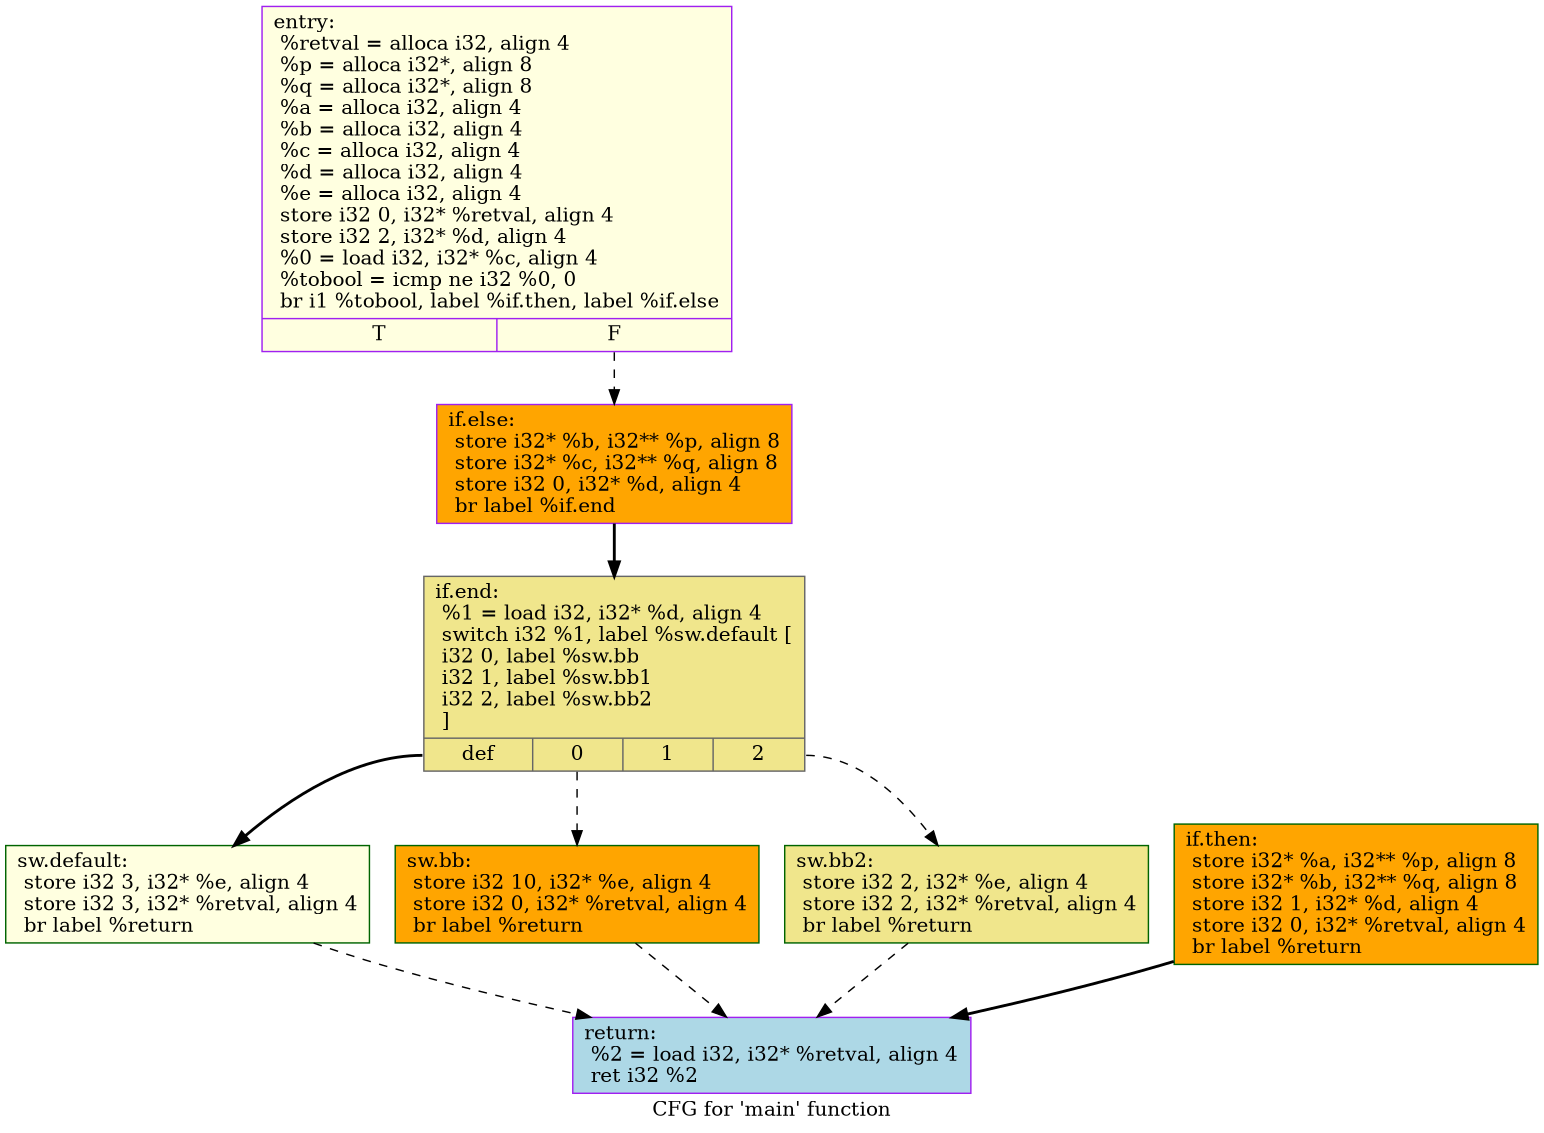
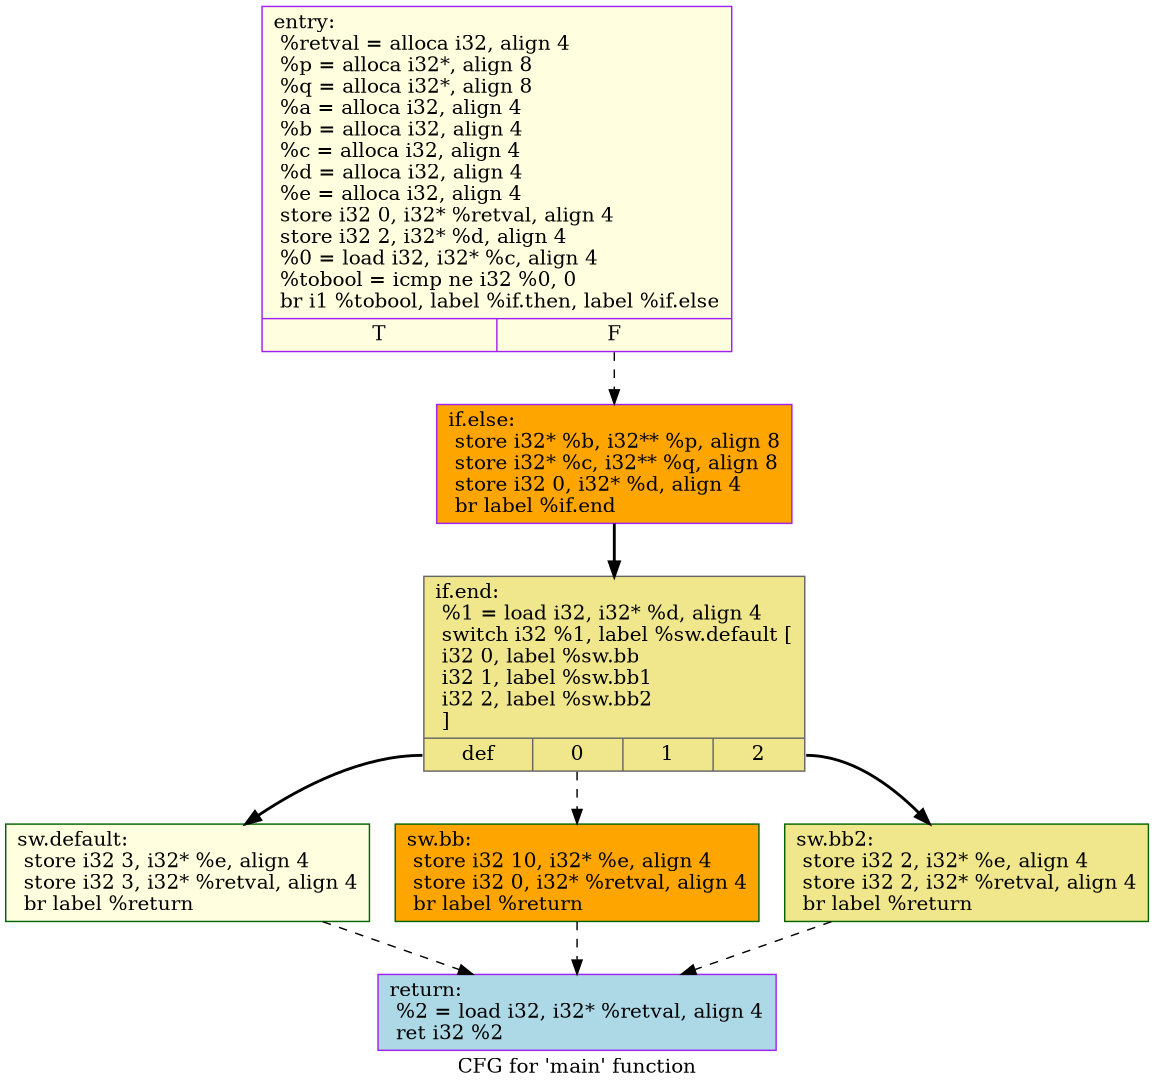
(876, 780) -> (868, 773)
(1356, 894) -> none
